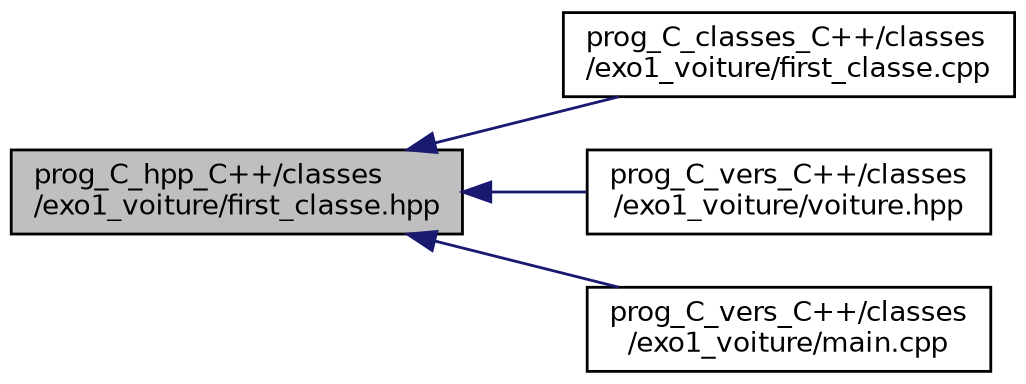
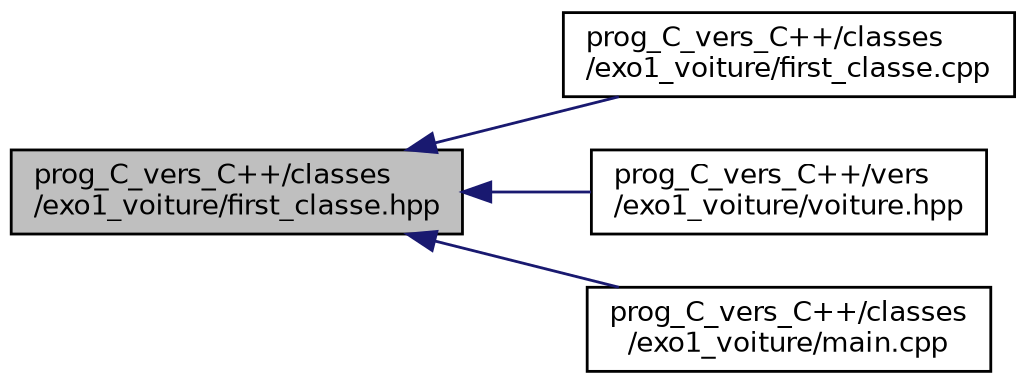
(789, 55) -> (789, 55)
(237, 192) -> (237, 192)
(789, 192) -> (789, 192)
